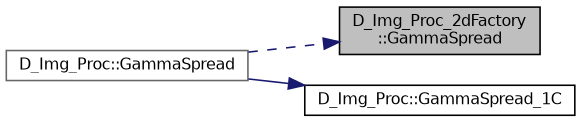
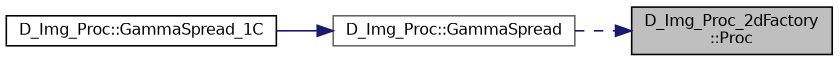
(440, 31) -> (732, 31)
(269, 81) -> (297, 31)
